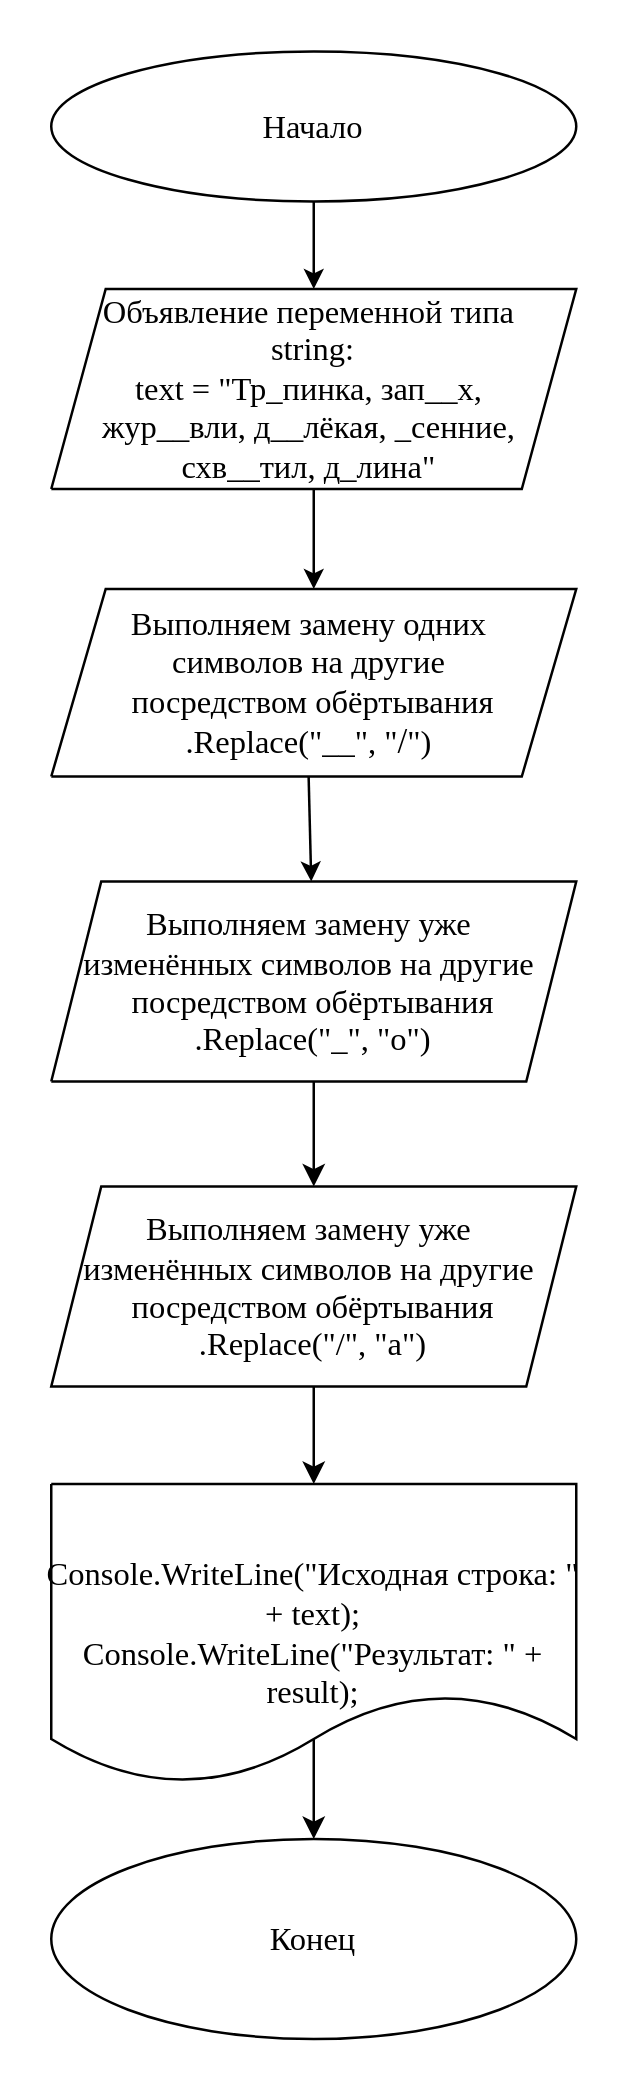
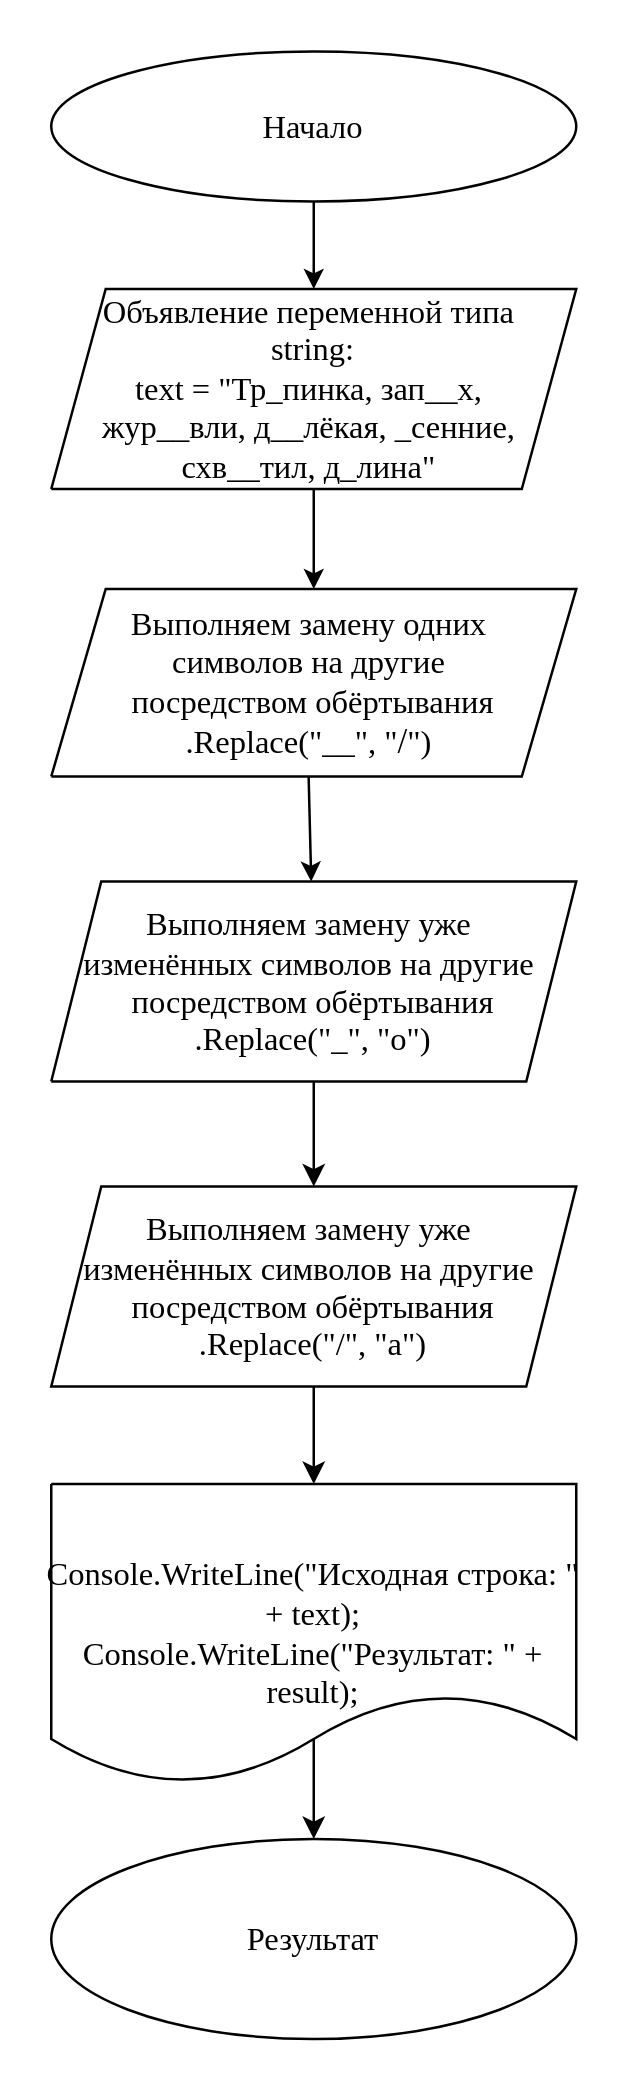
(314, 1939) -> (314, 1939)
